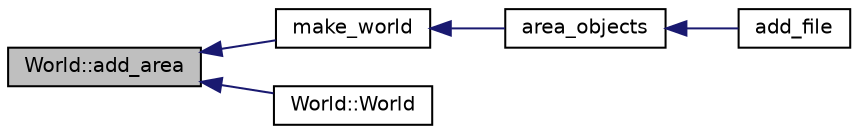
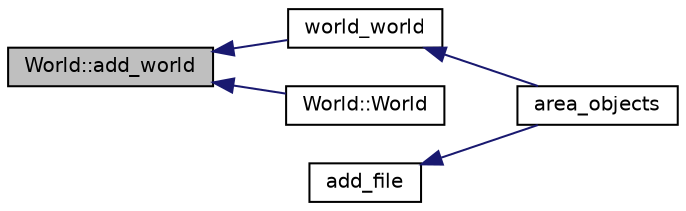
(353, 28) -> (365, 28)
(713, 28) -> (490, 141)
(105, 67) -> (111, 67)
